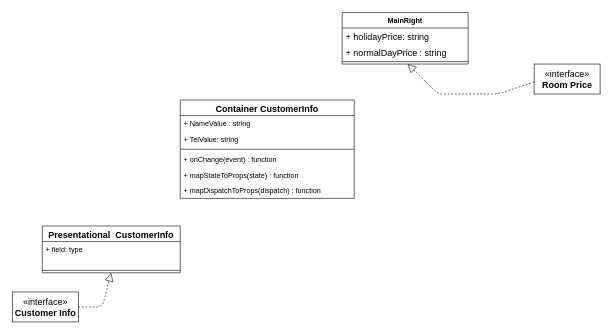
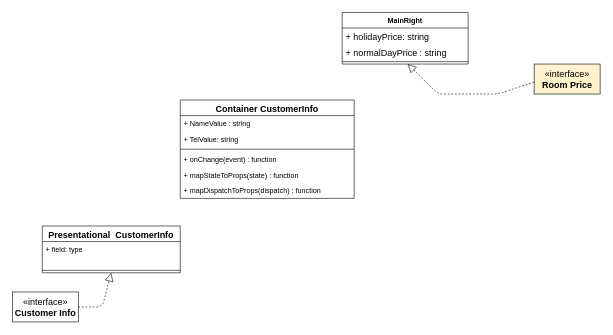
(567, 79) -> (567, 79)
